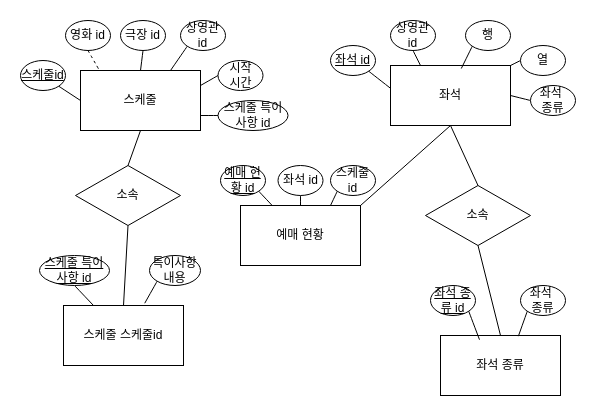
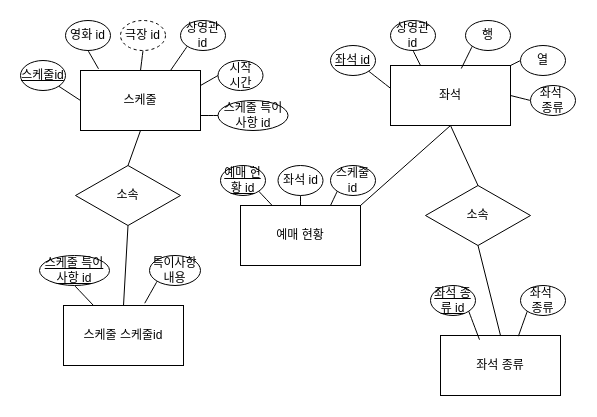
(143, 36) -> (143, 36)
(93, 59) -> (93, 59)
